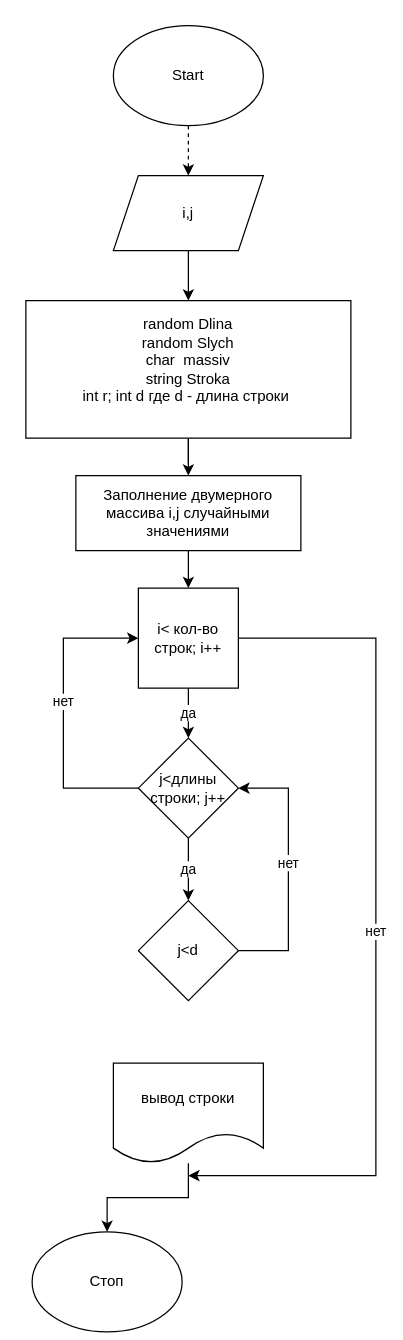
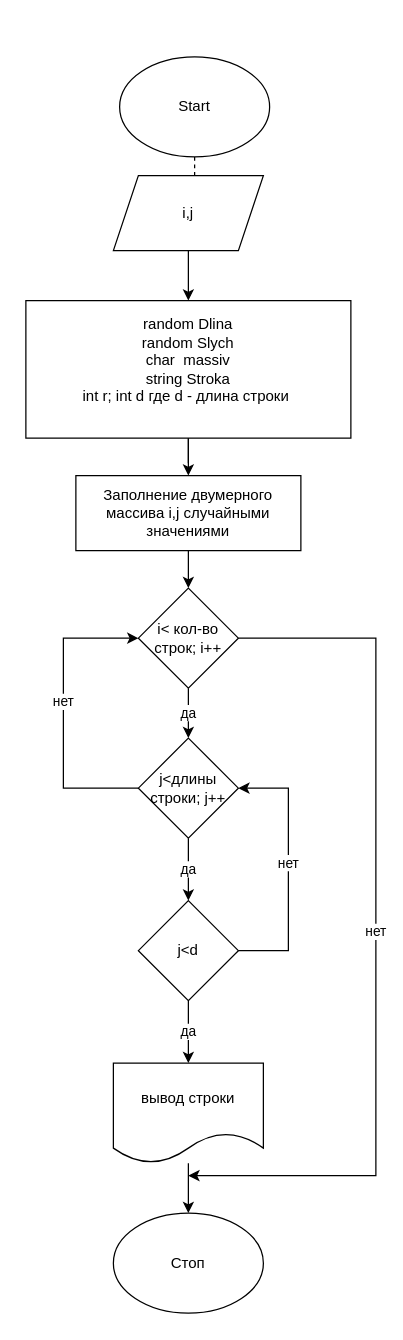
(188, 76) -> (194, 107)
(188, 638) -> (188, 638)
none -> (188, 1028)
(107, 1282) -> (188, 1263)
